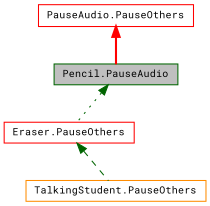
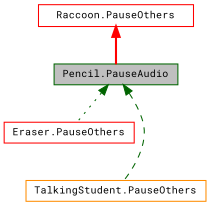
(116, 16) -> (116, 16)
(96, 166) -> (144, 138)
